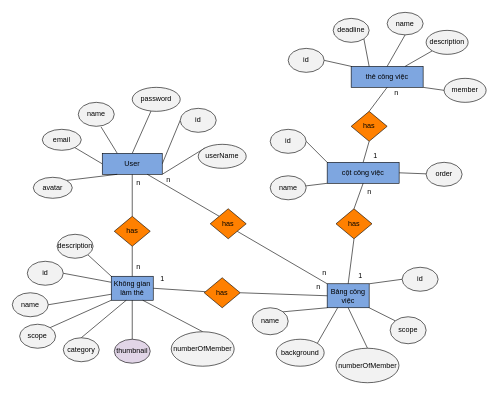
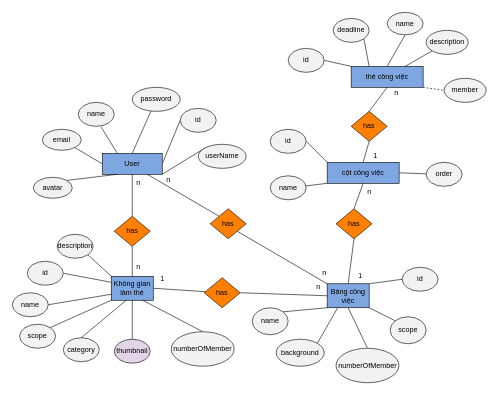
(433, 89) -> (433, 89)
